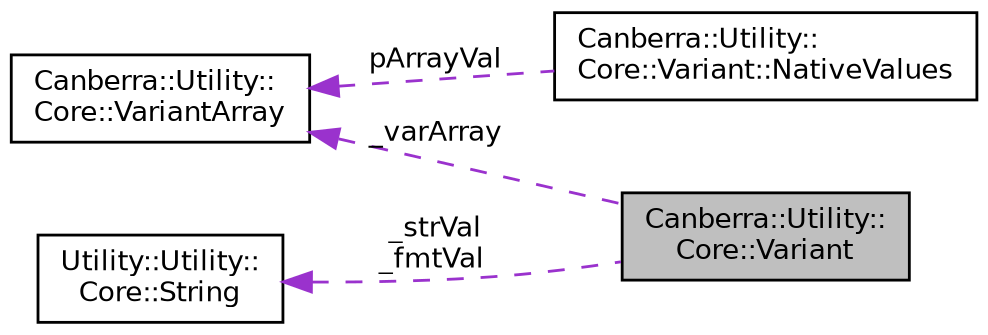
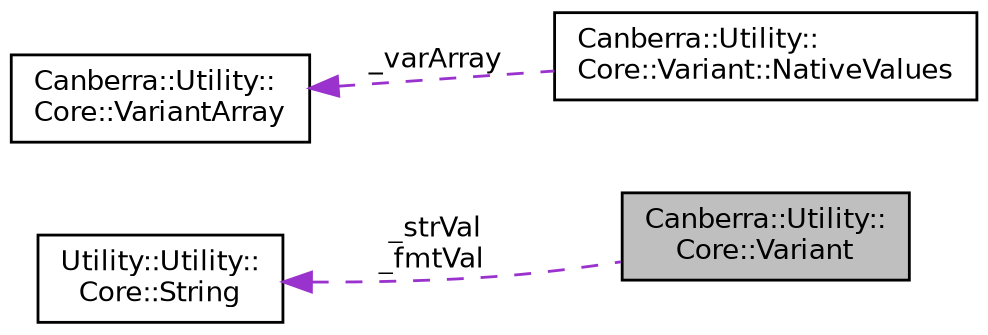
(432, 61) -> (432, 61)
(480, 171) -> none
